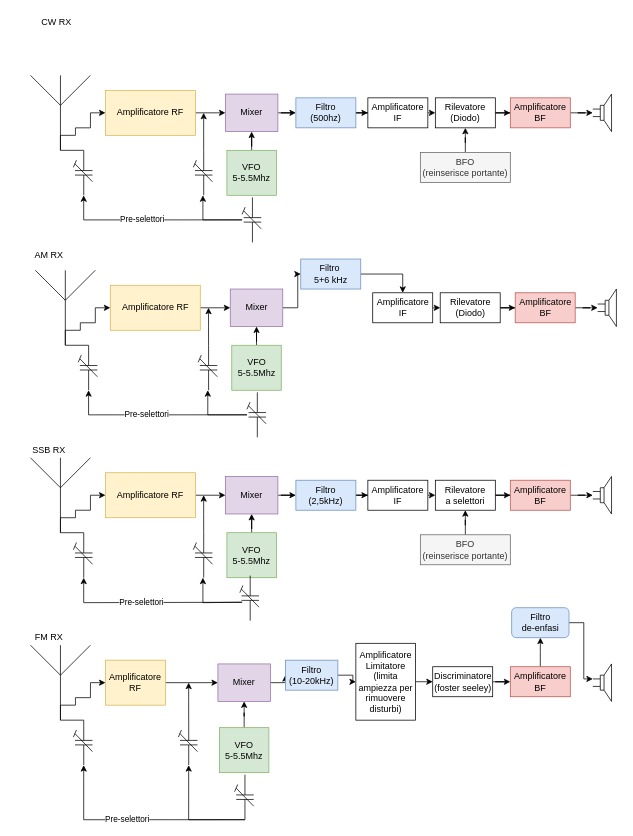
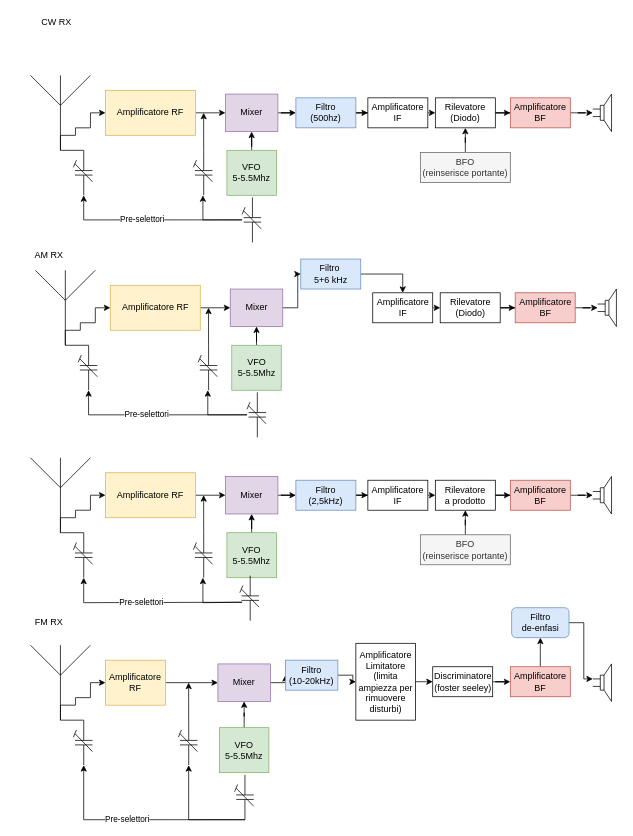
(49, 450) -> none
(465, 495) -> (465, 495)
(49, 638) -> (49, 623)
